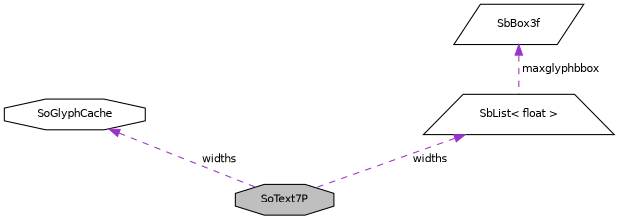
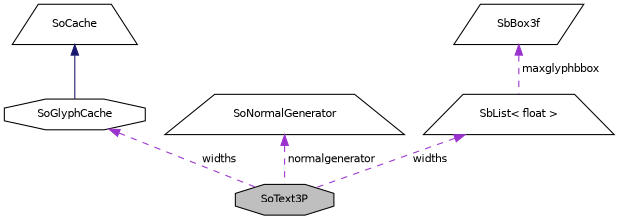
none -> (75, 24)
none -> (285, 114)
(285, 200) -> (285, 200)
